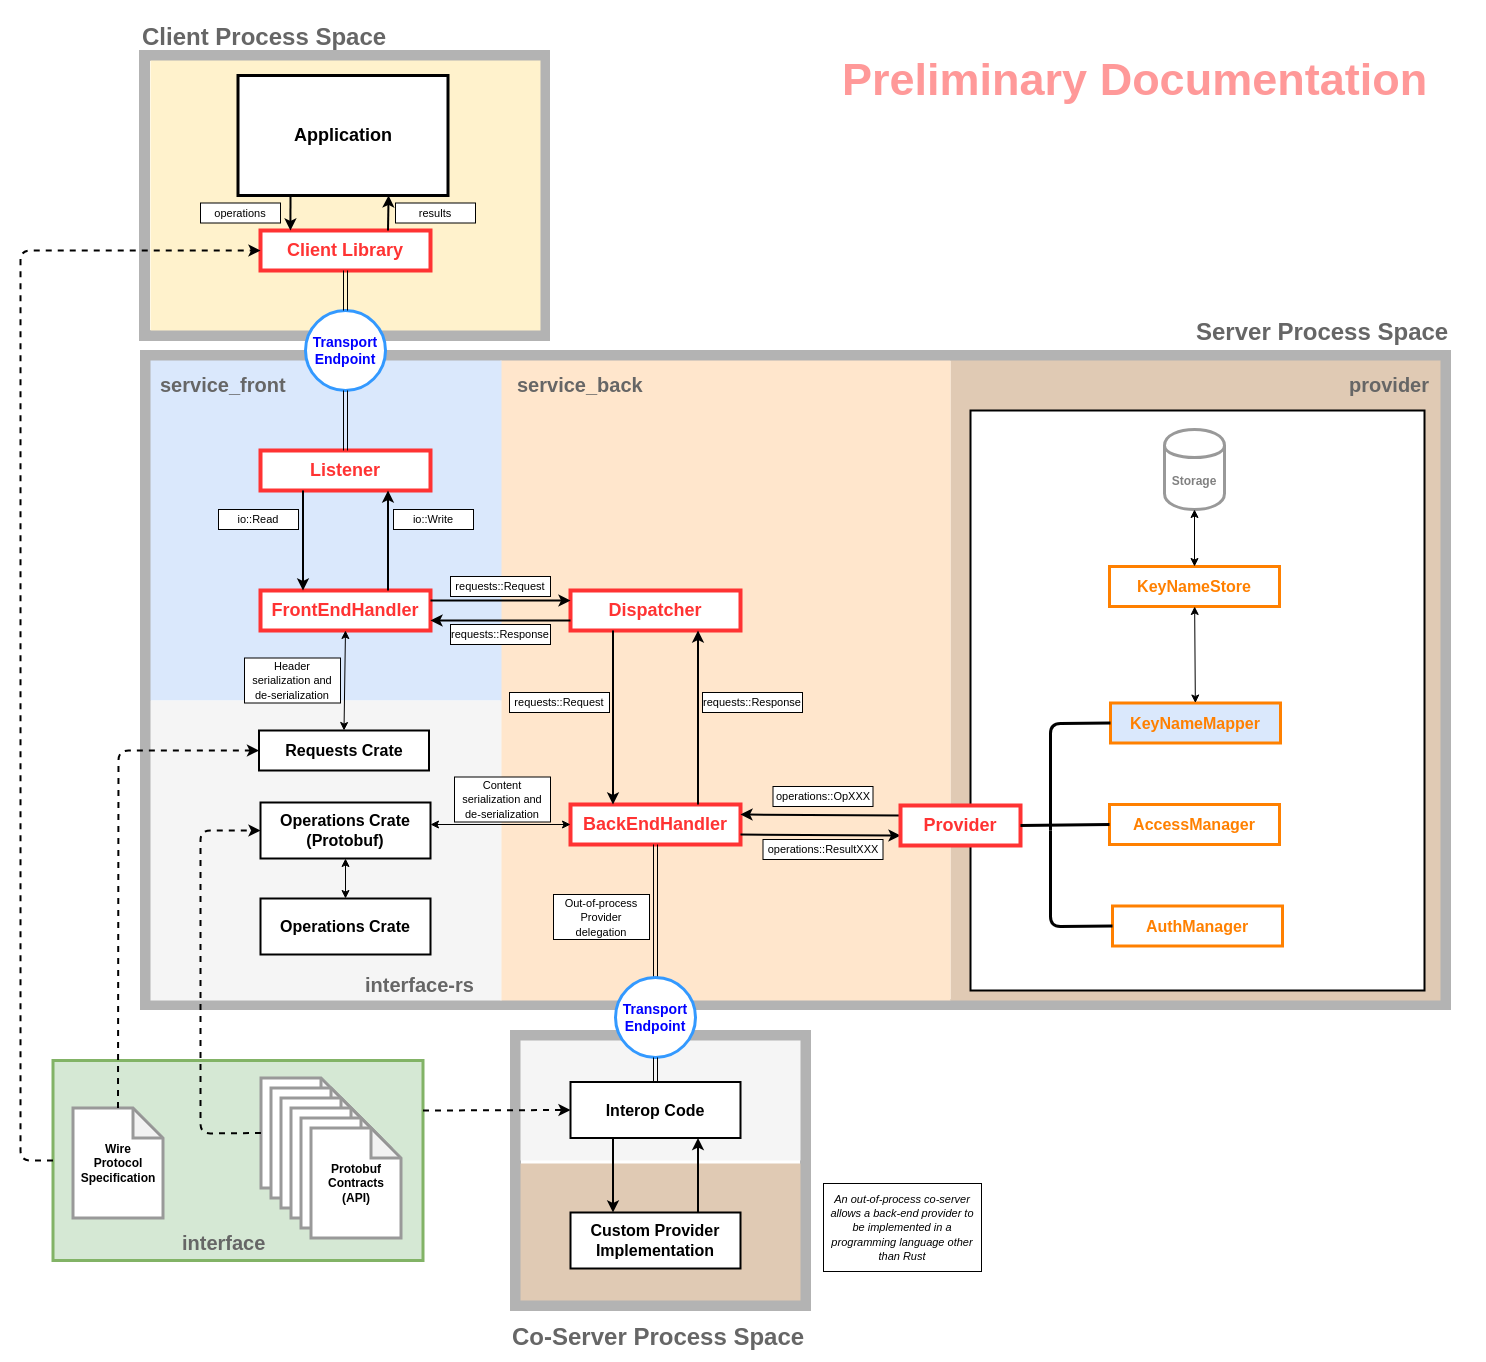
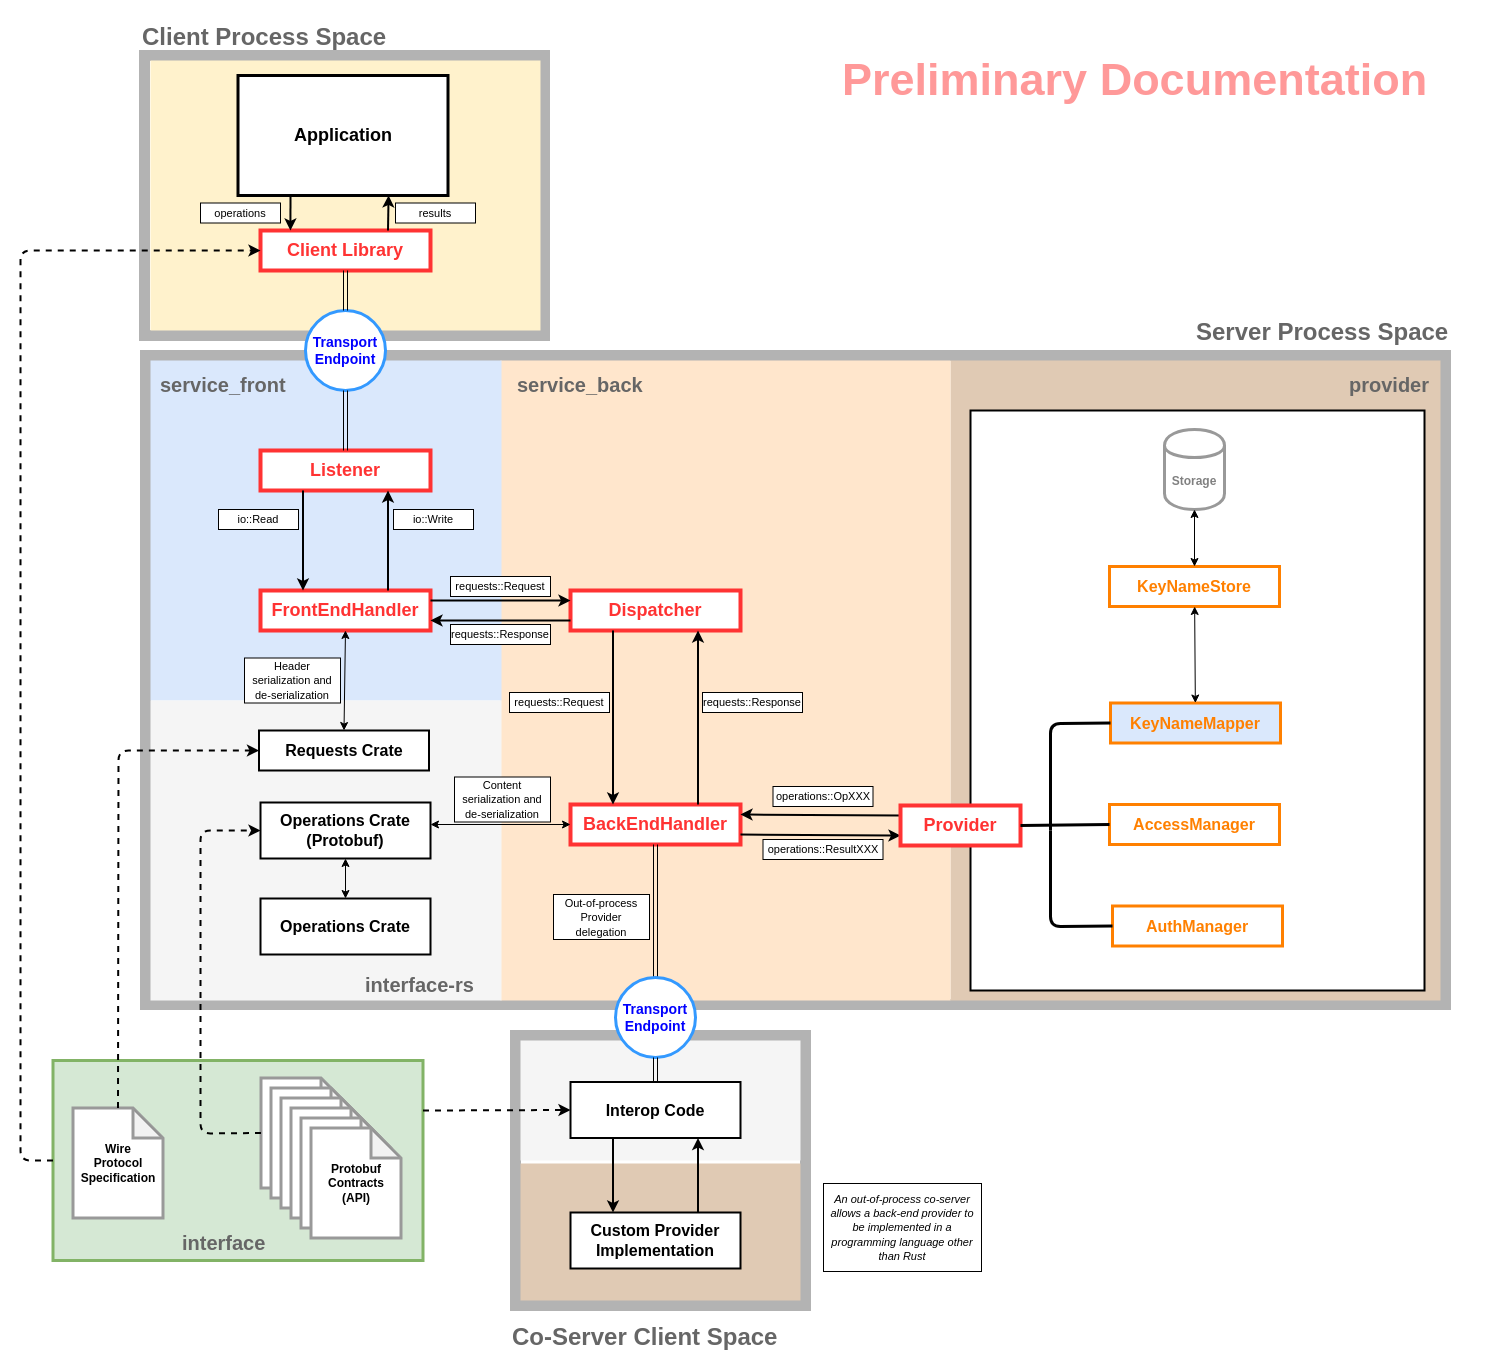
(587, 1331) -> (580, 1331)
